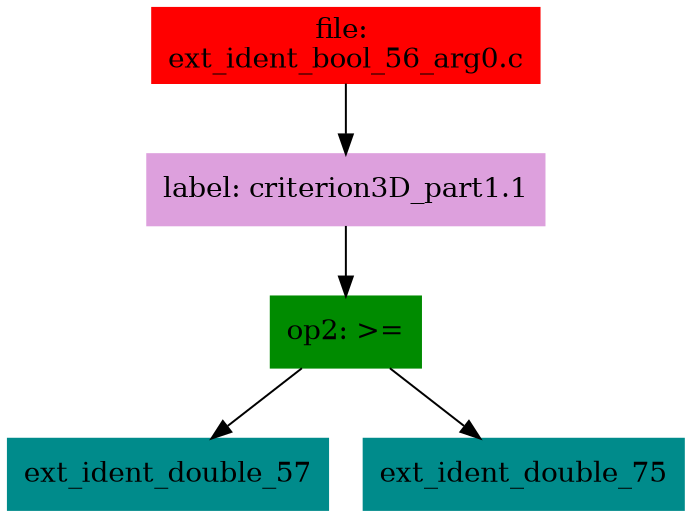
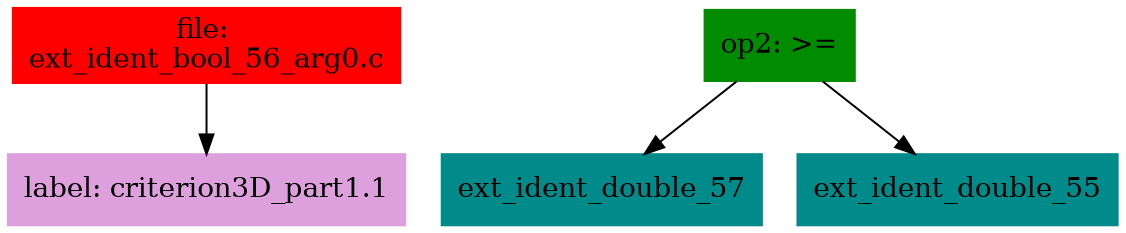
(346, 251) -> none
(524, 474) -> (958, 190)
